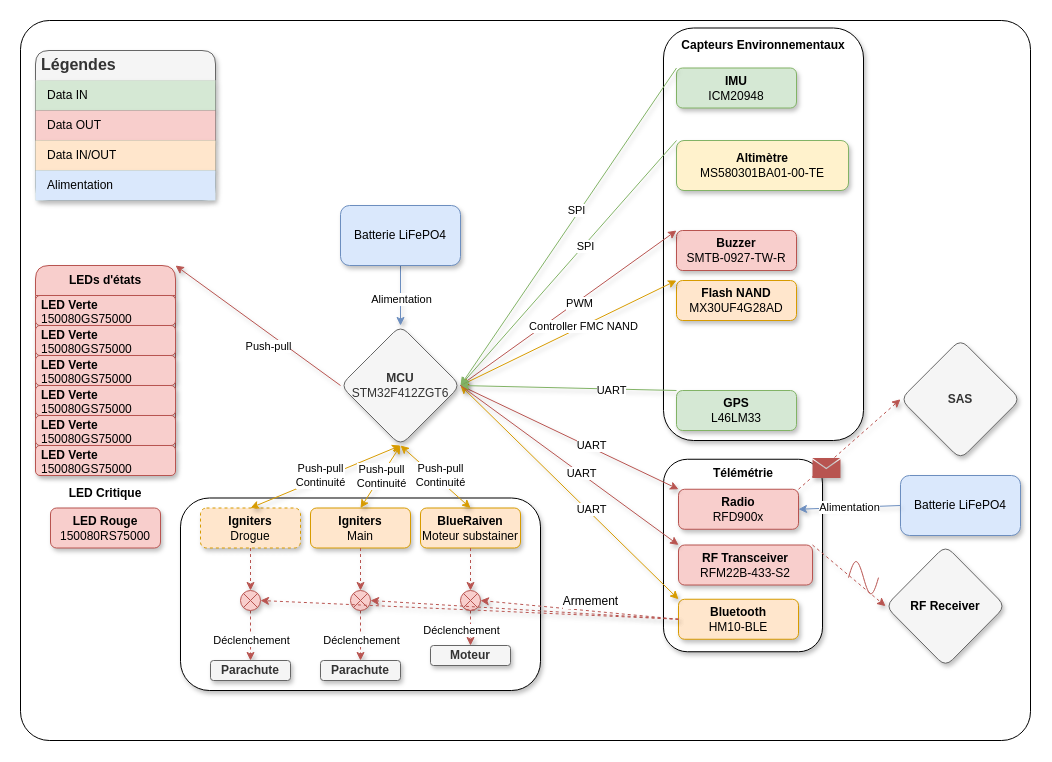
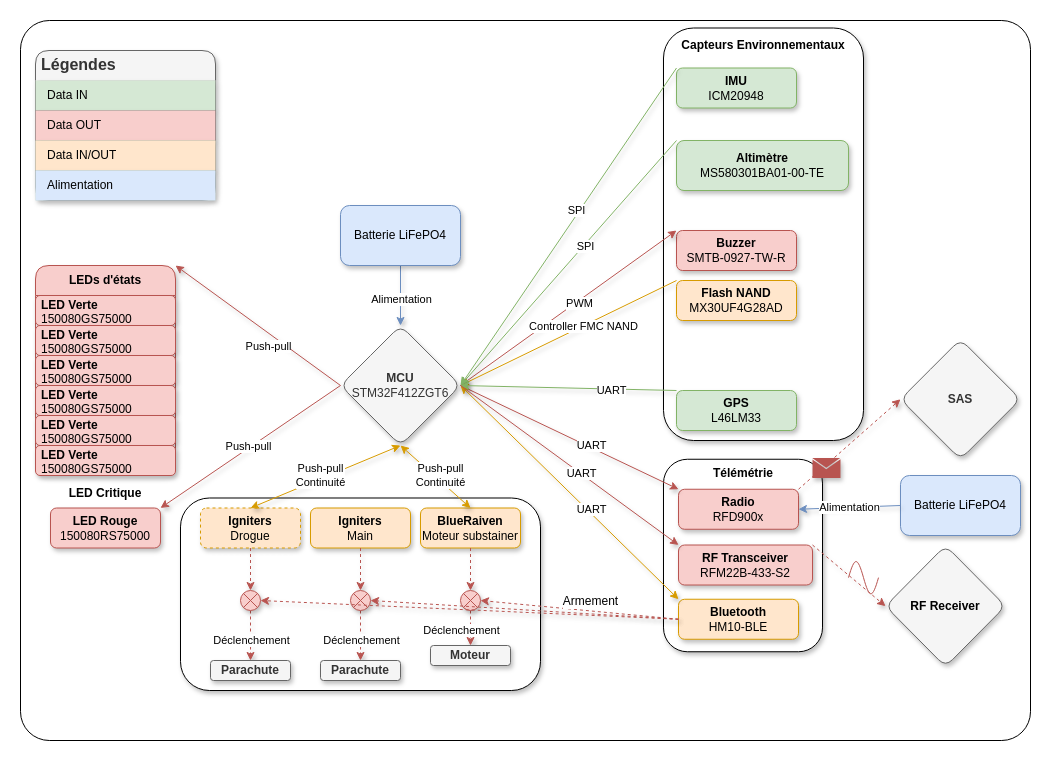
(763, 166) -> (763, 166)
(669, 284) -> (672, 283)
none -> (253, 445)
(380, 477) -> none
